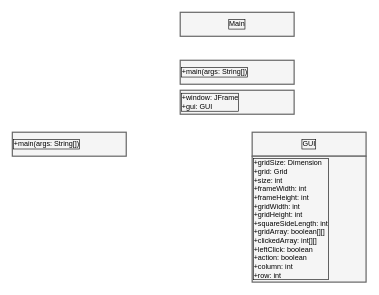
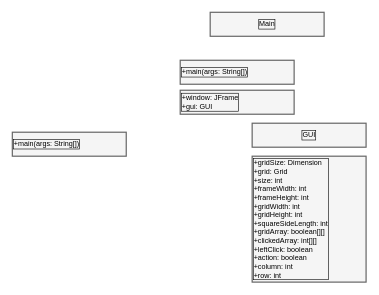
(237, 24) -> (267, 24)
(309, 144) -> (309, 135)
